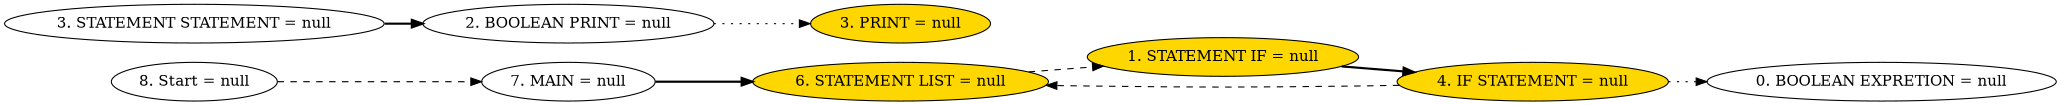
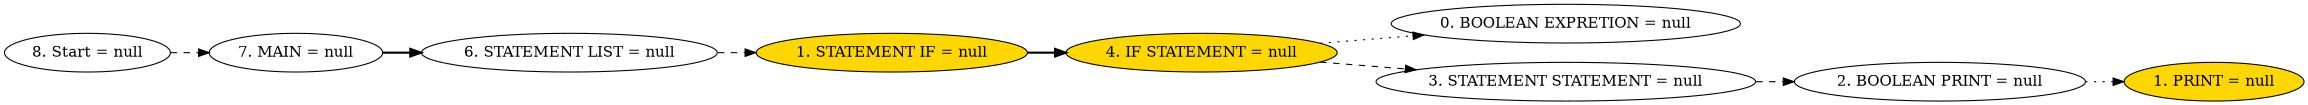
(398, 24) -> (1770, 82)
(901, 24) -> (2214, 82)
(901, 82) -> (569, 53)
(1228, 87) -> (1363, 66)
